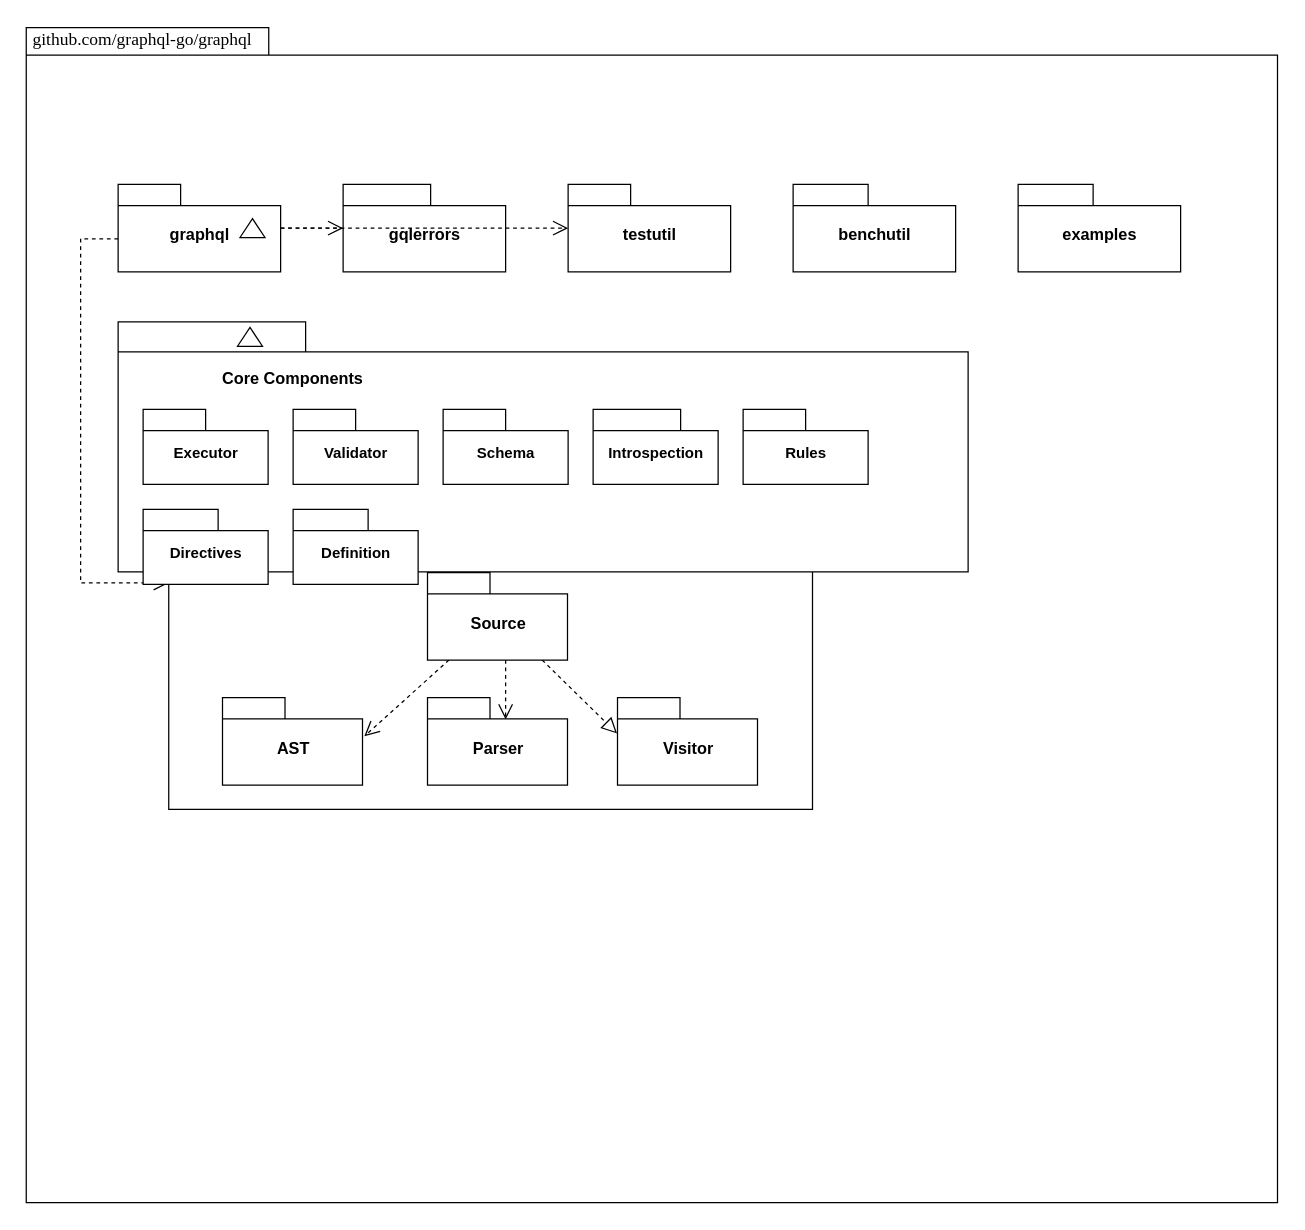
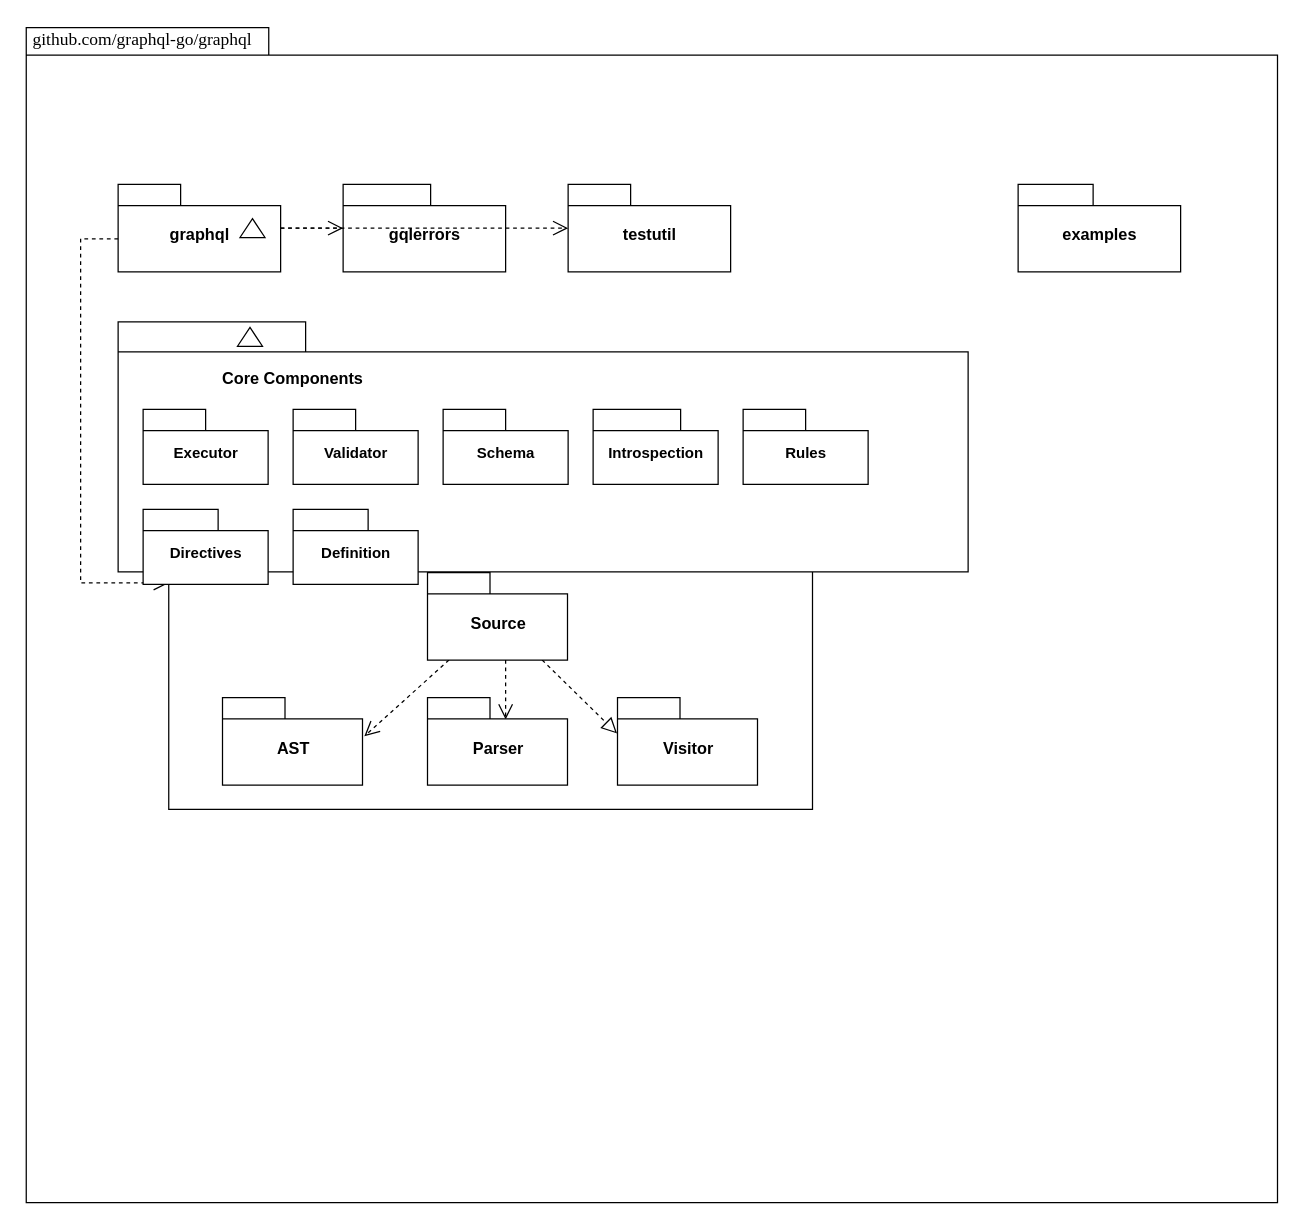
(874, 228) -> none
